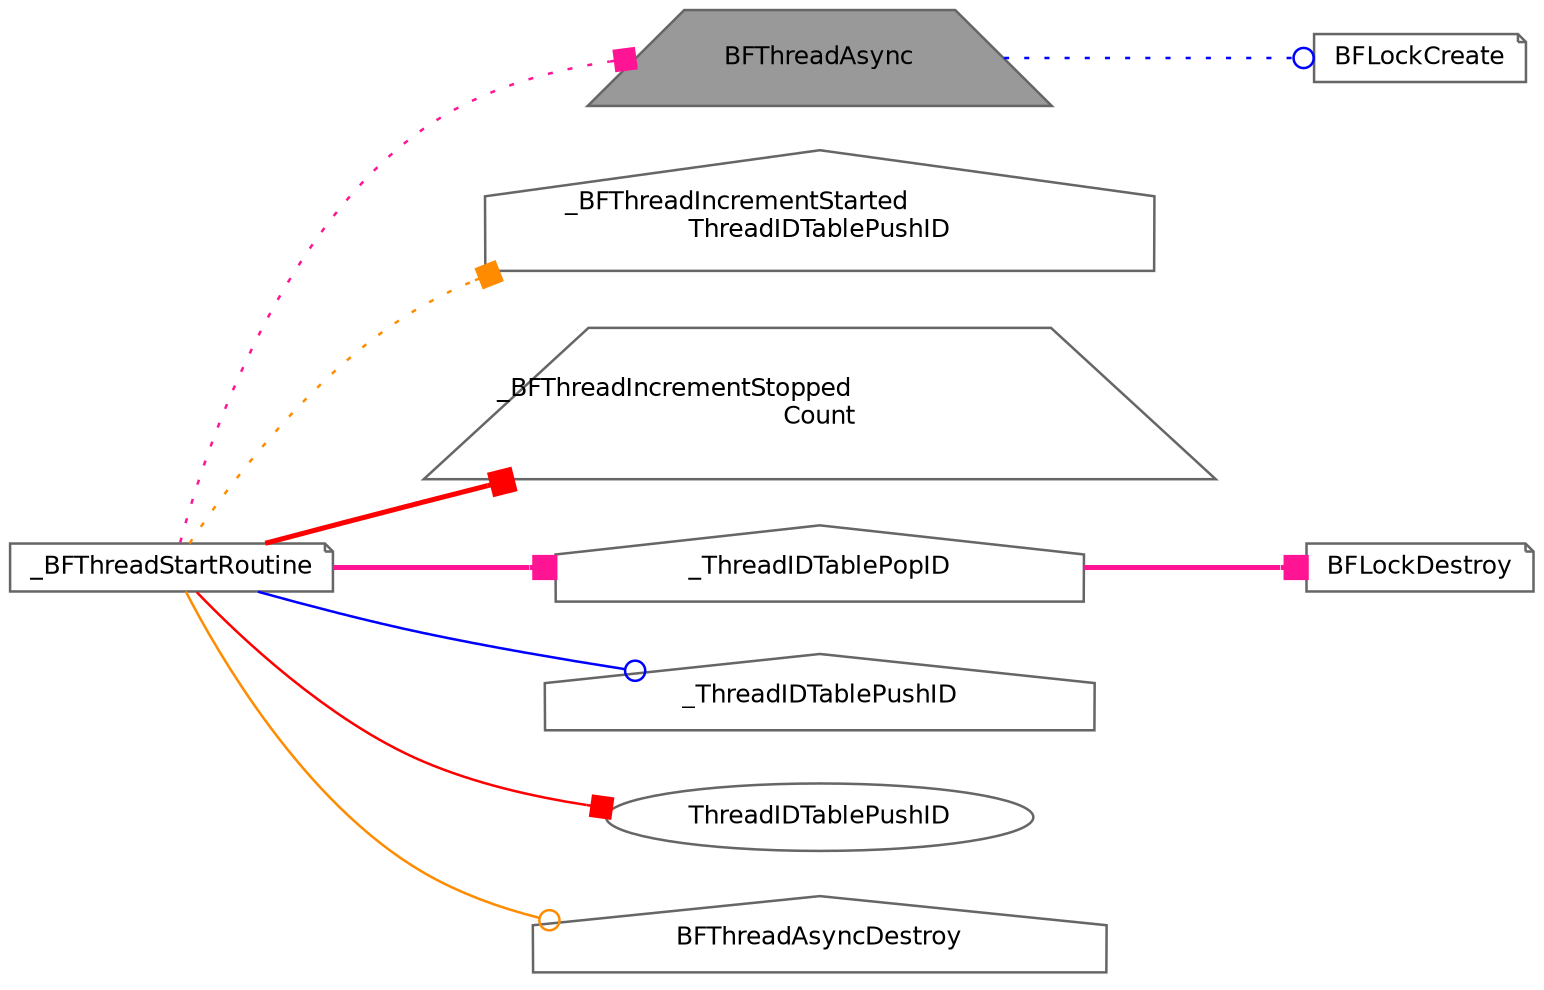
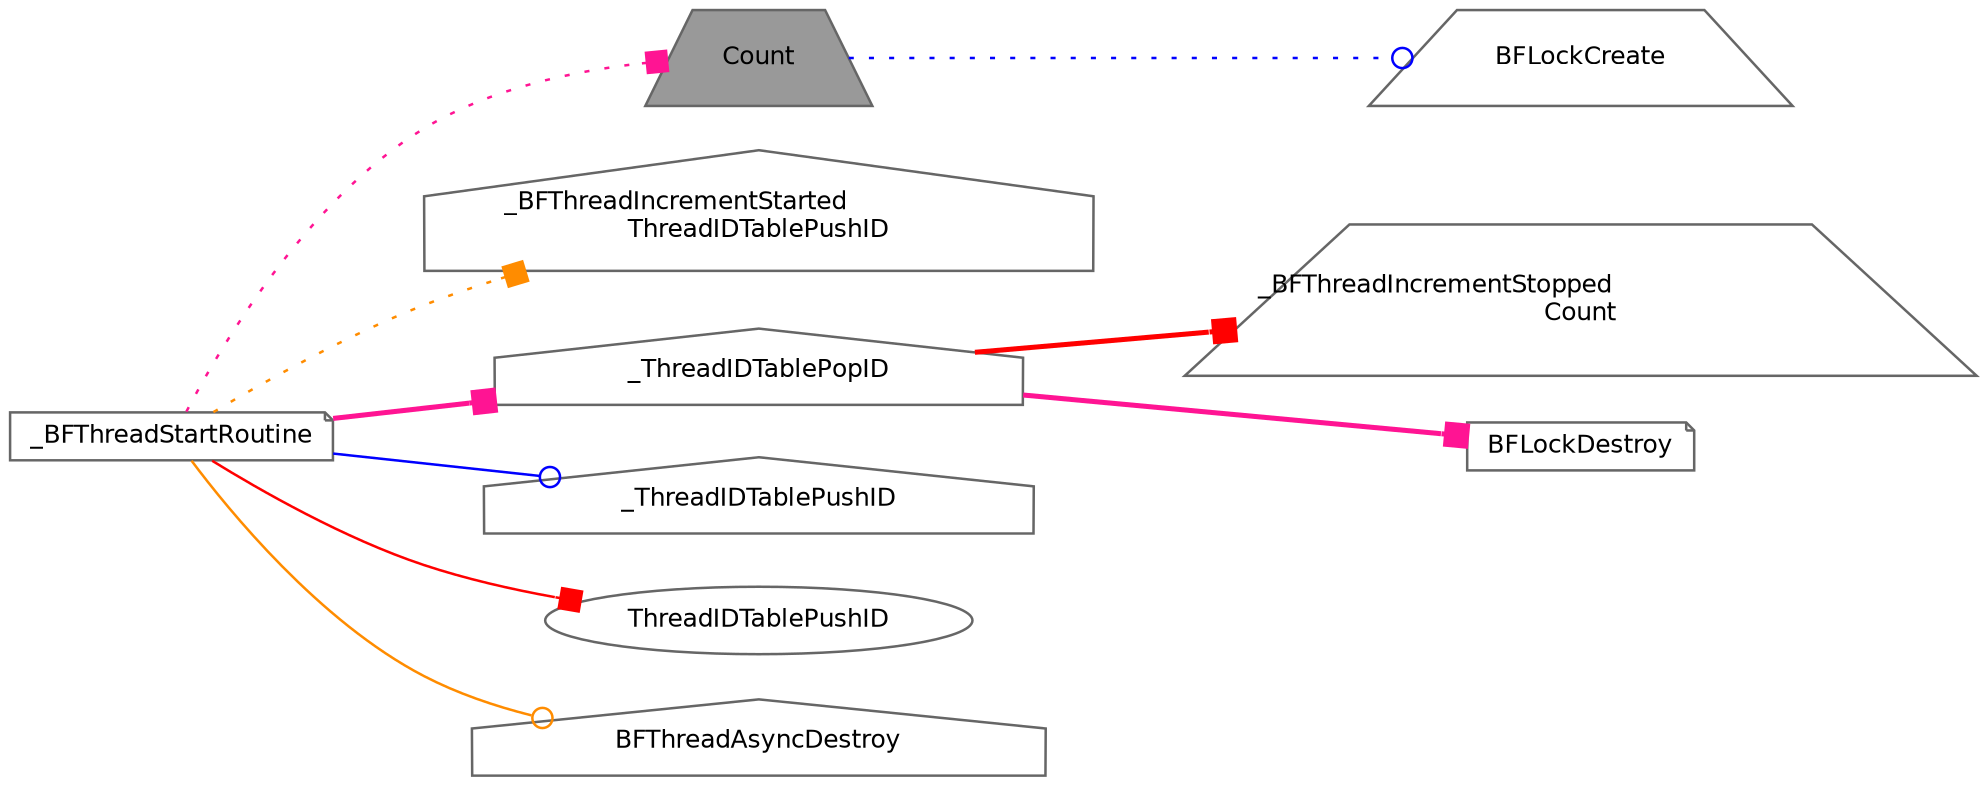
(820, 58) -> (759, 58)
(1420, 58) -> (1581, 58)
(376, 514) -> (1092, 342)
